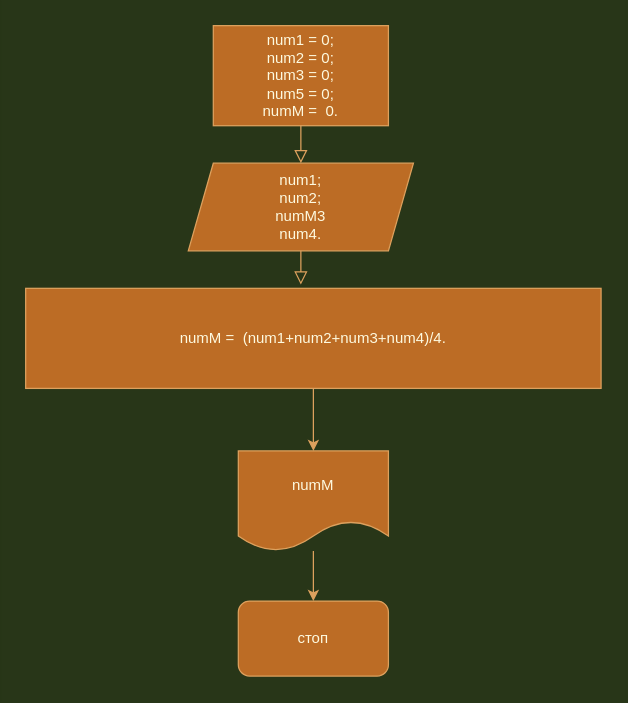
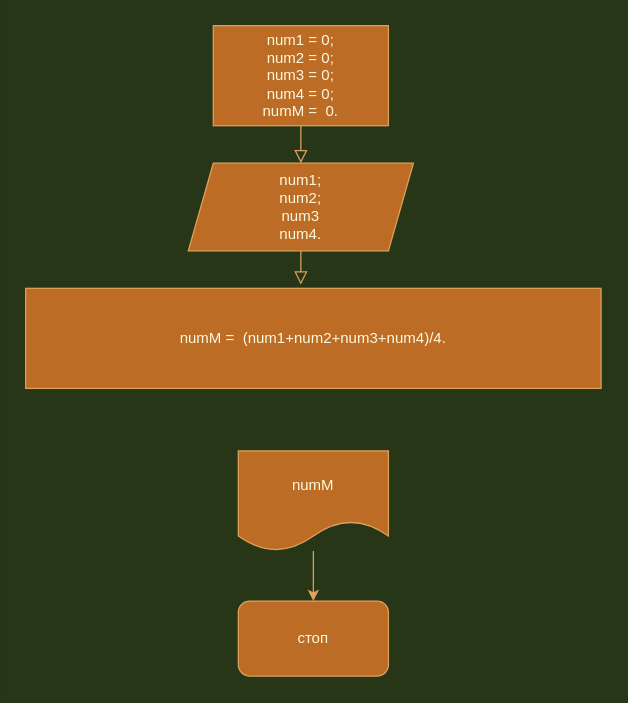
(301, 76) -> (301, 76)
(301, 207) -> (301, 207)
(313, 415) -> none
